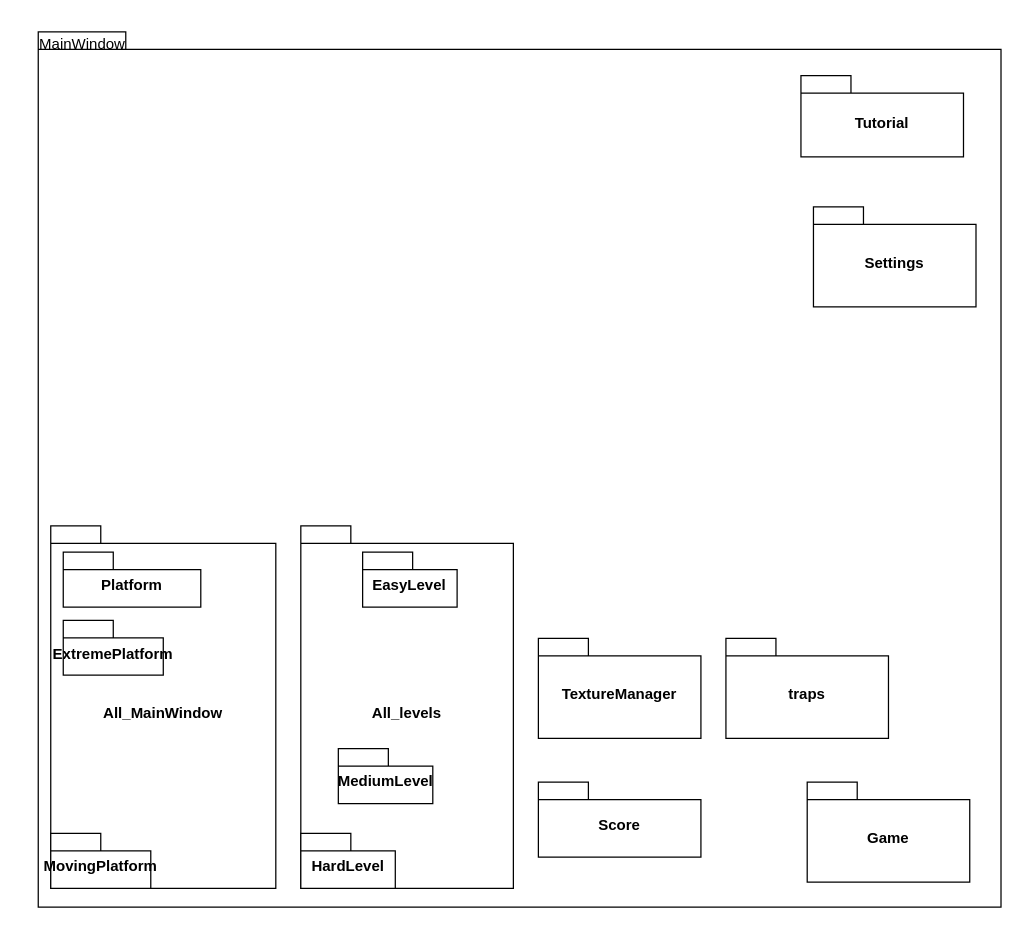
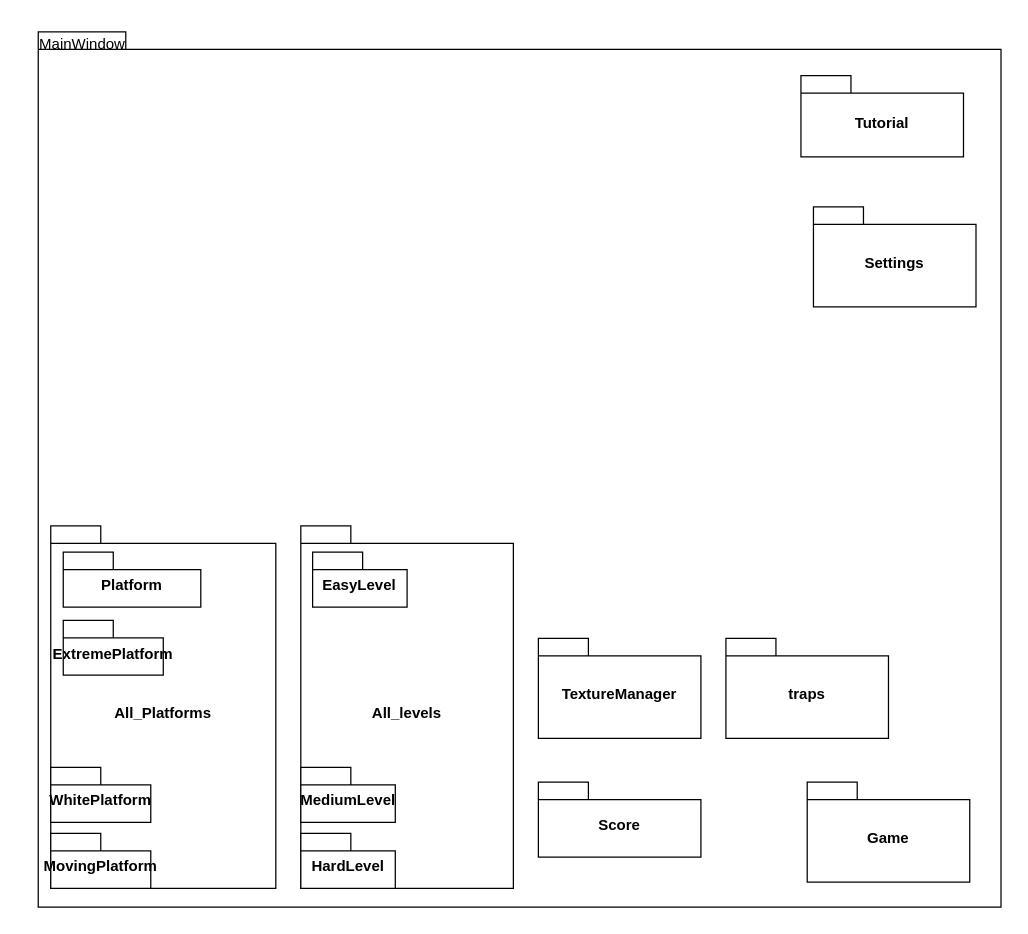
(410, 579) -> (360, 579)
(163, 713) -> (163, 713)
(385, 776) -> (348, 795)
none -> (101, 795)
